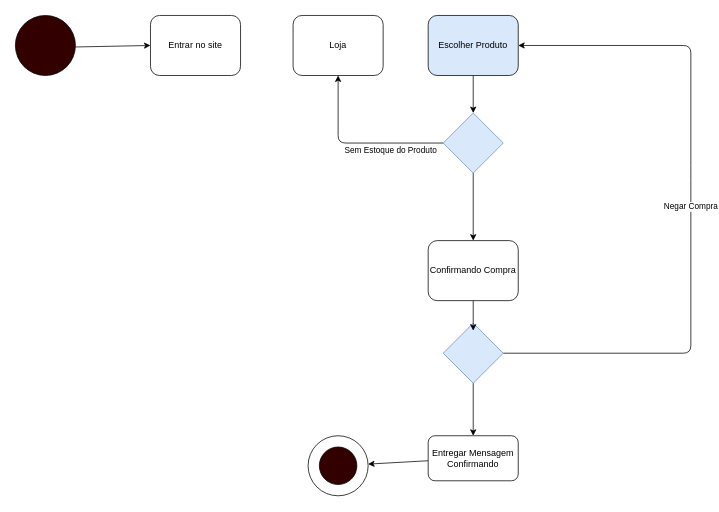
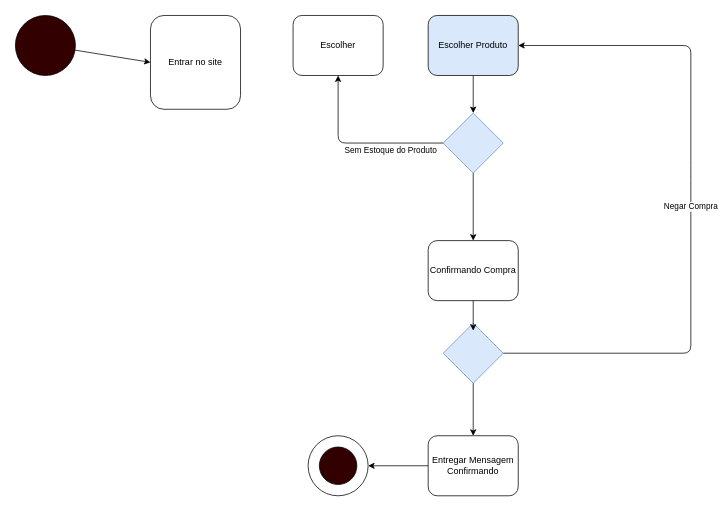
(195, 45) -> (195, 62)
(338, 45) -> (338, 45)
(473, 458) -> (473, 465)
